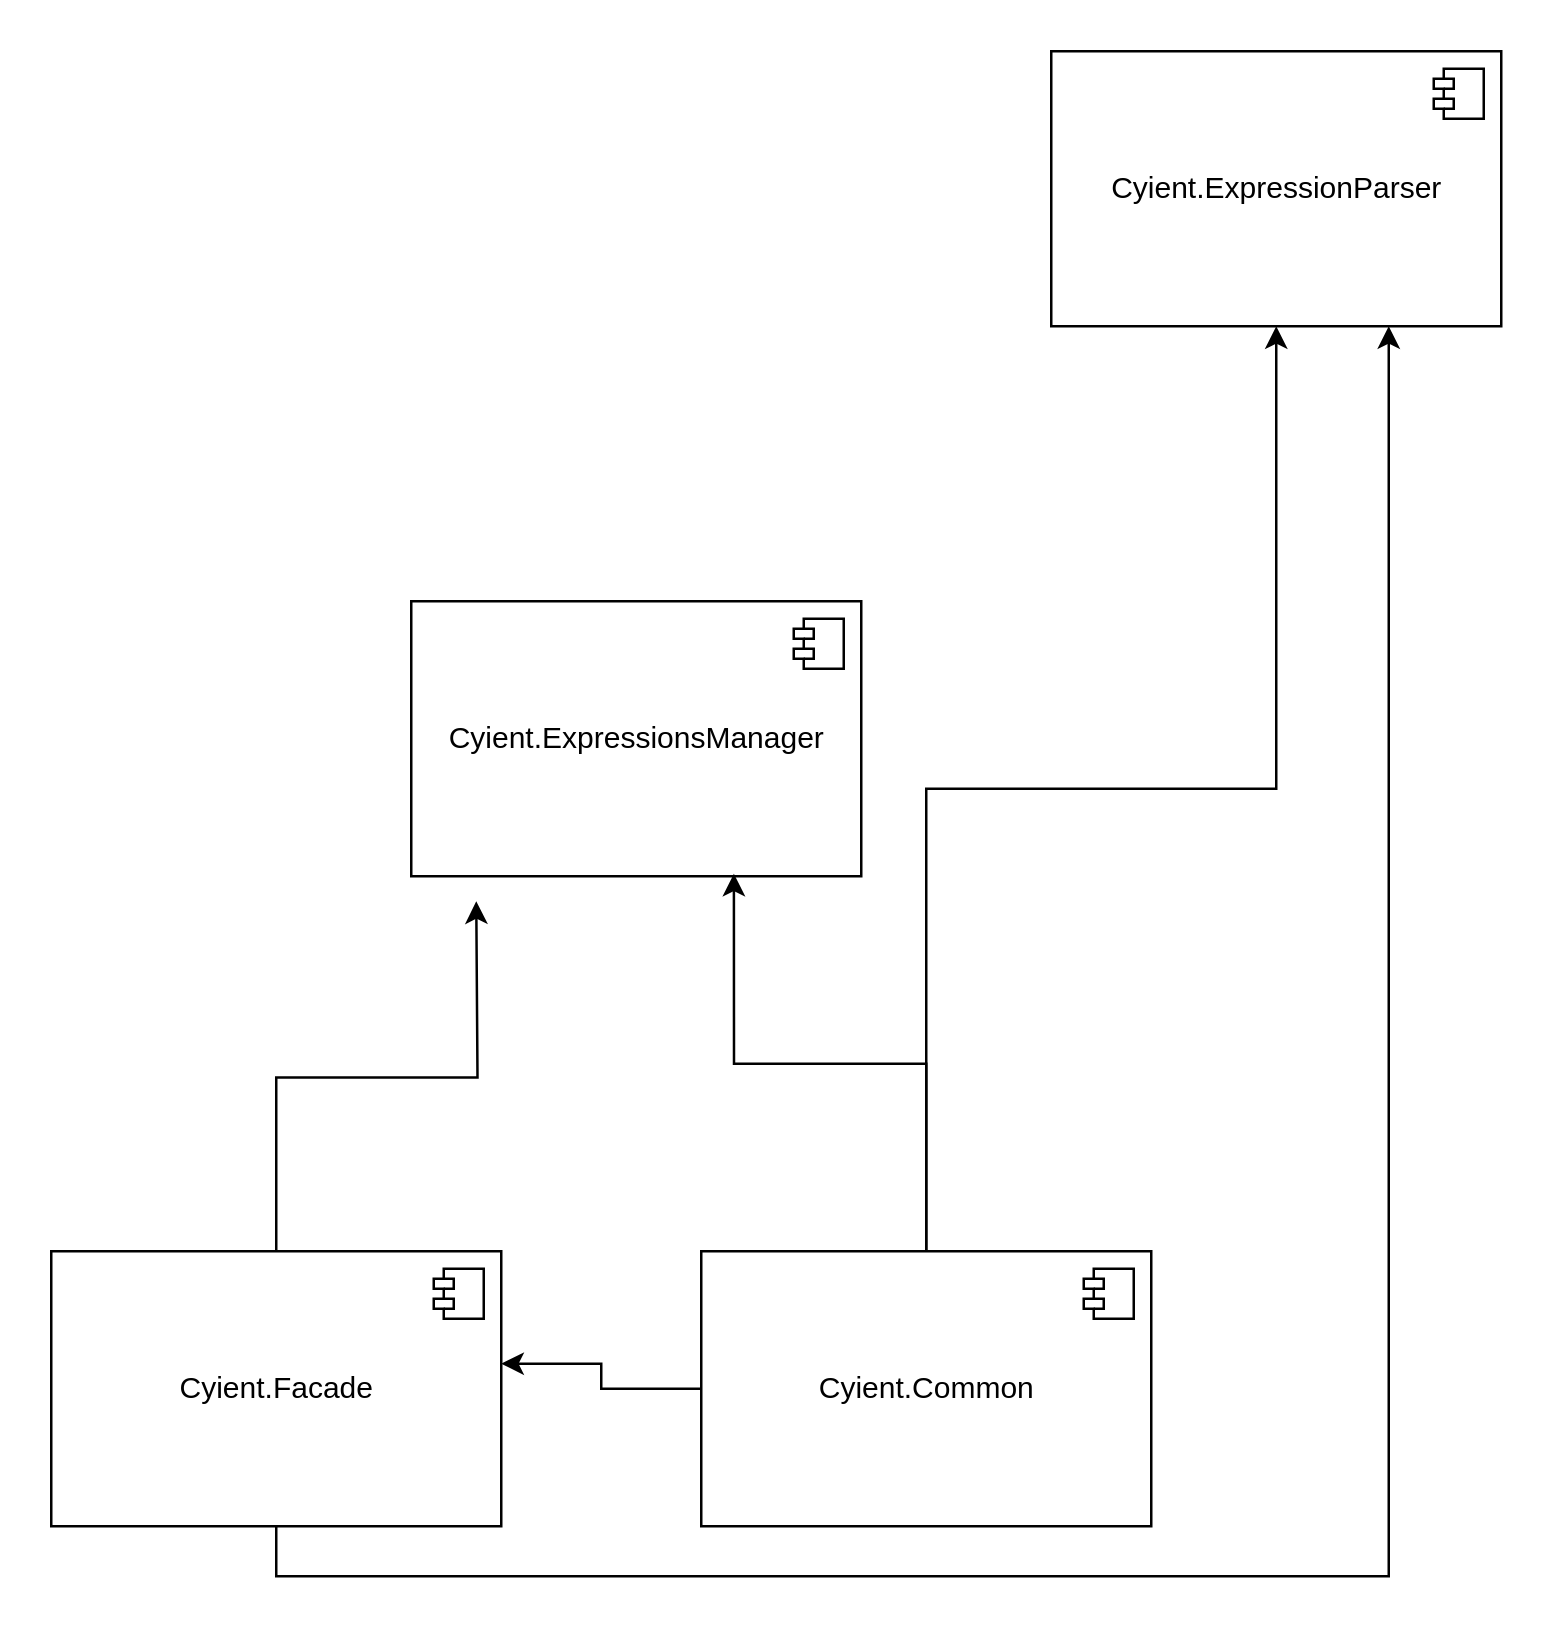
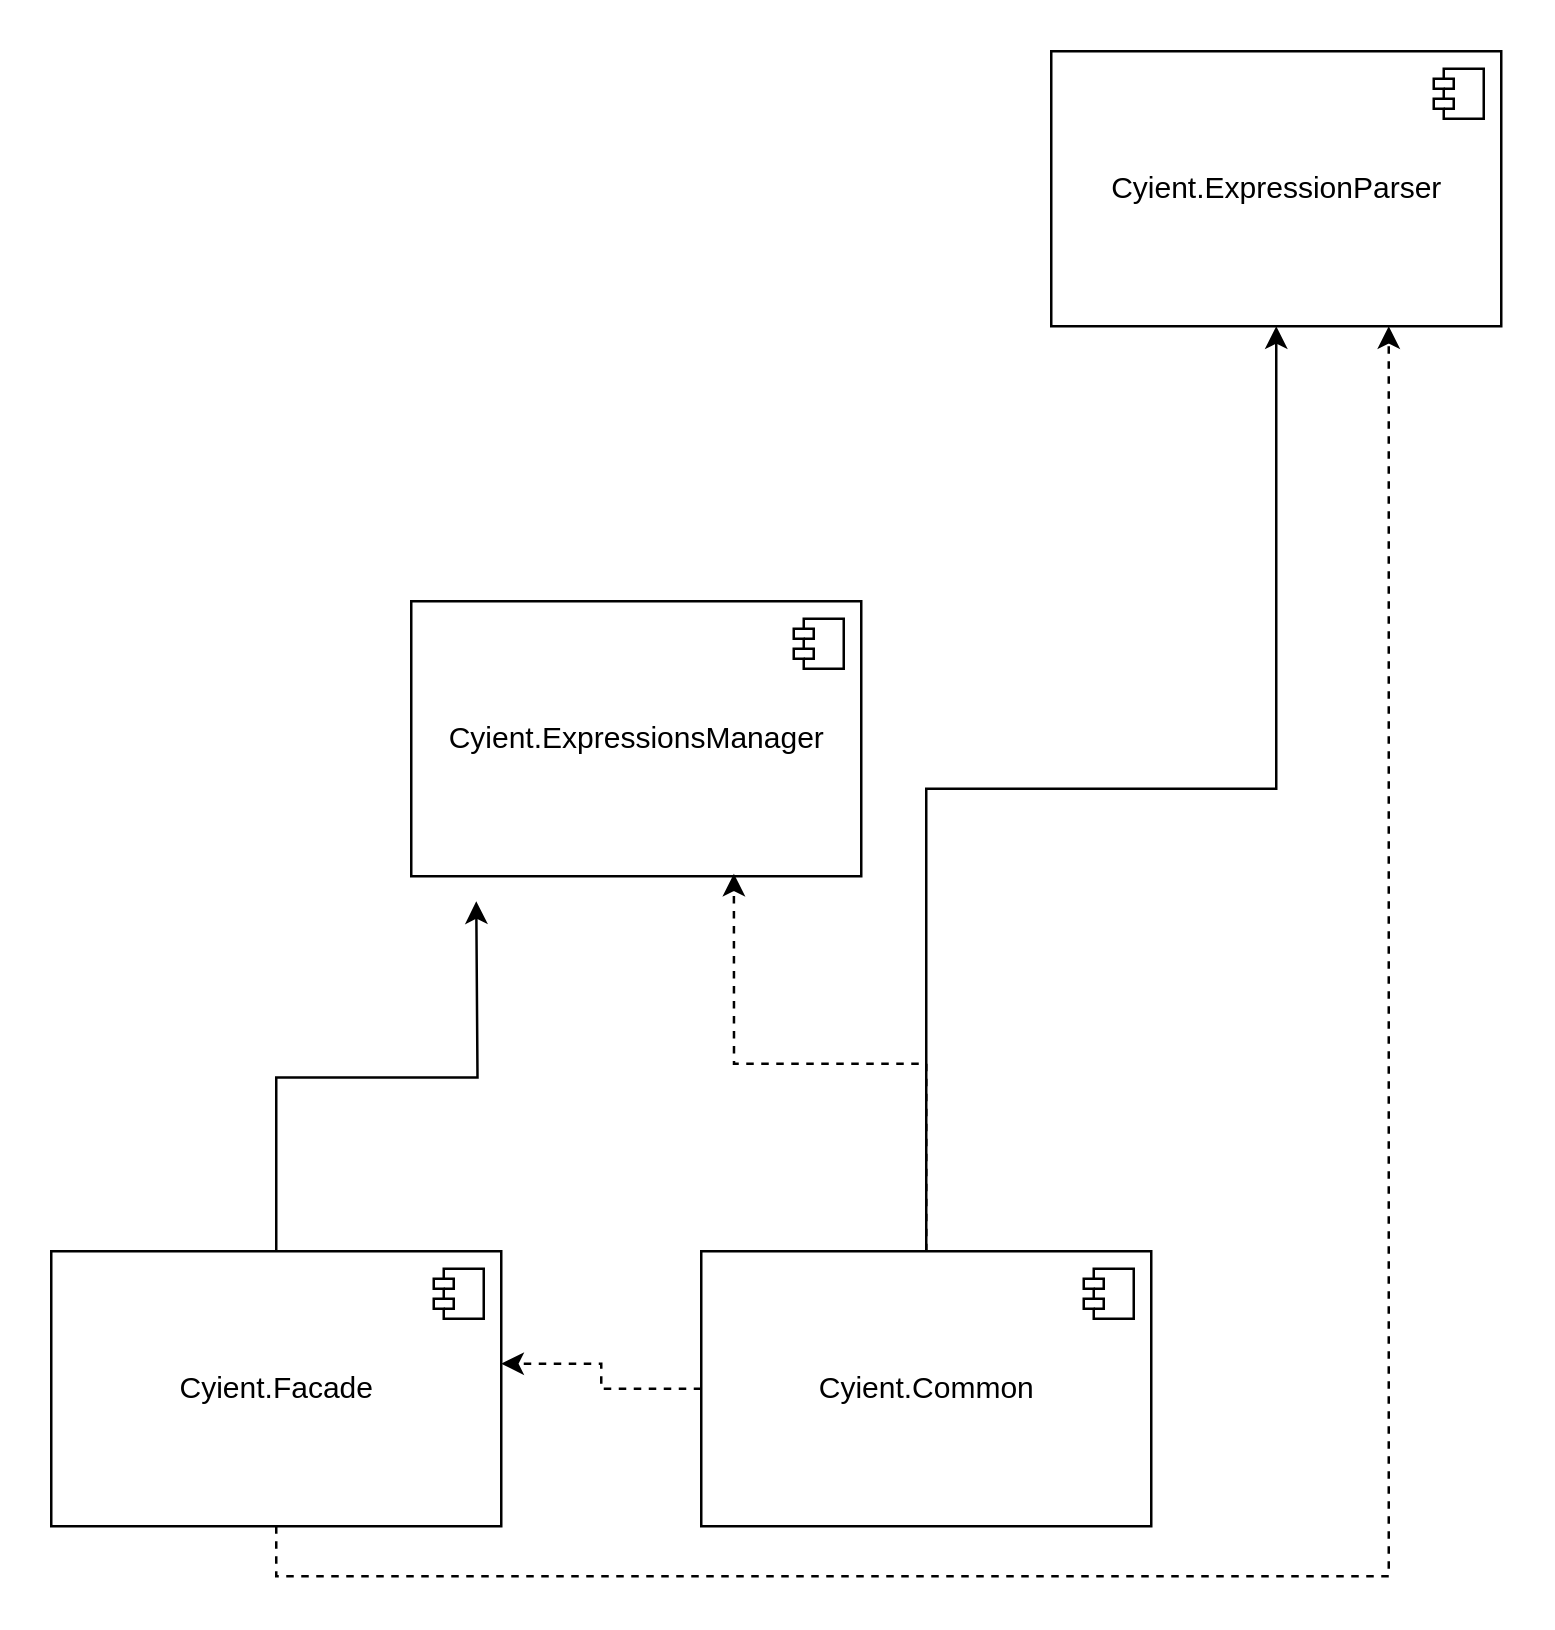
(741, 1064) -> (741, 1064)
(601, 1382) -> (601, 1382)
(1389, 1537) -> (1389, 1537)
